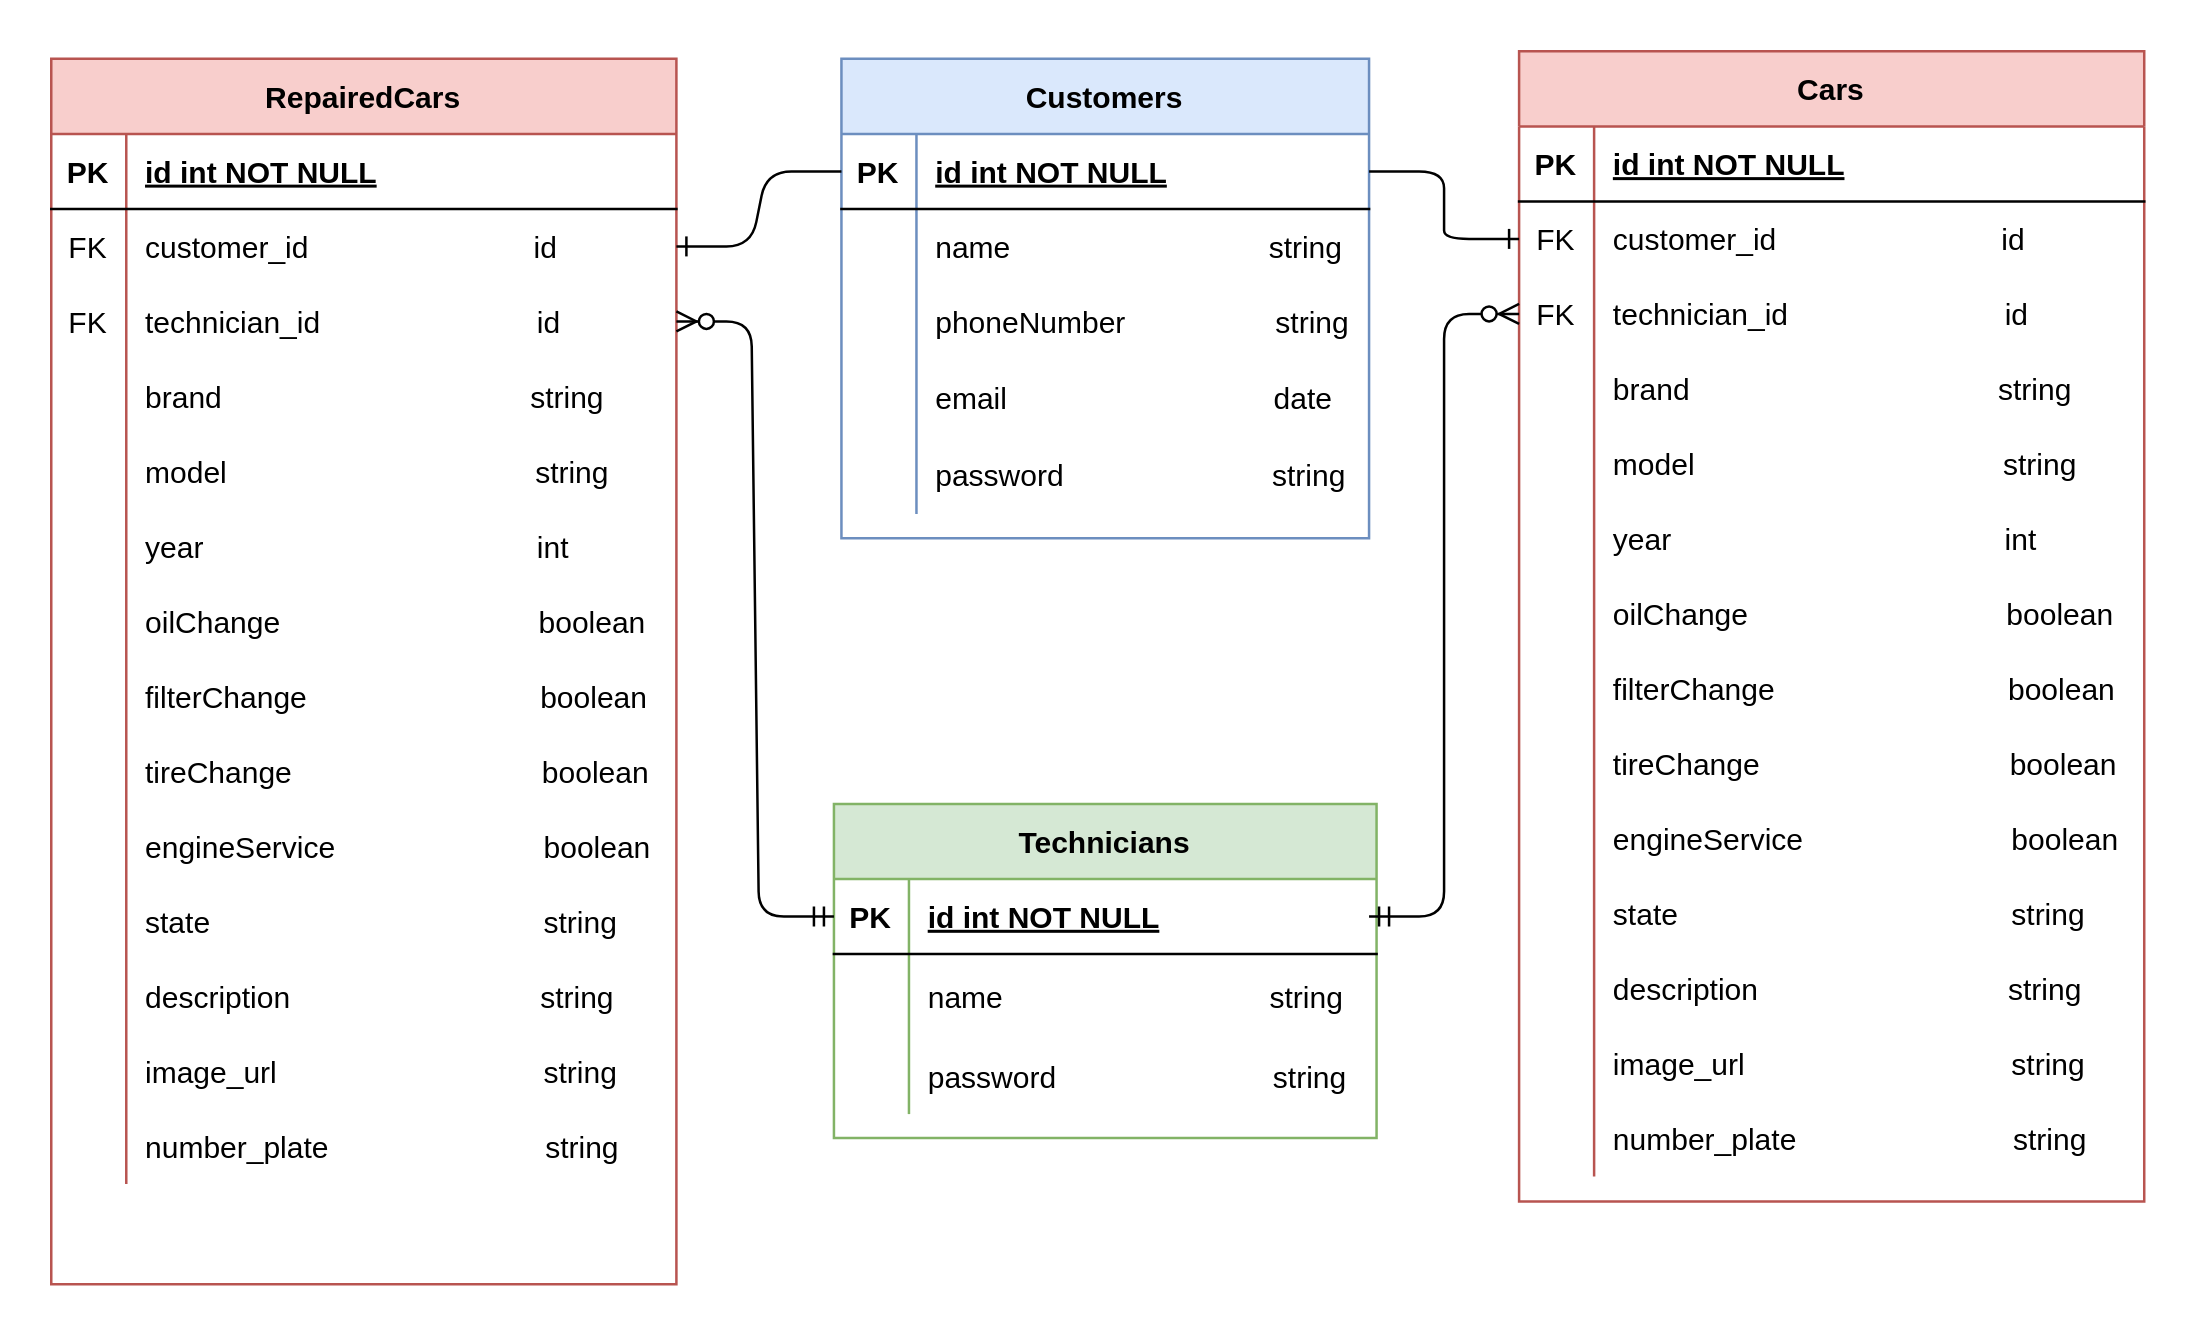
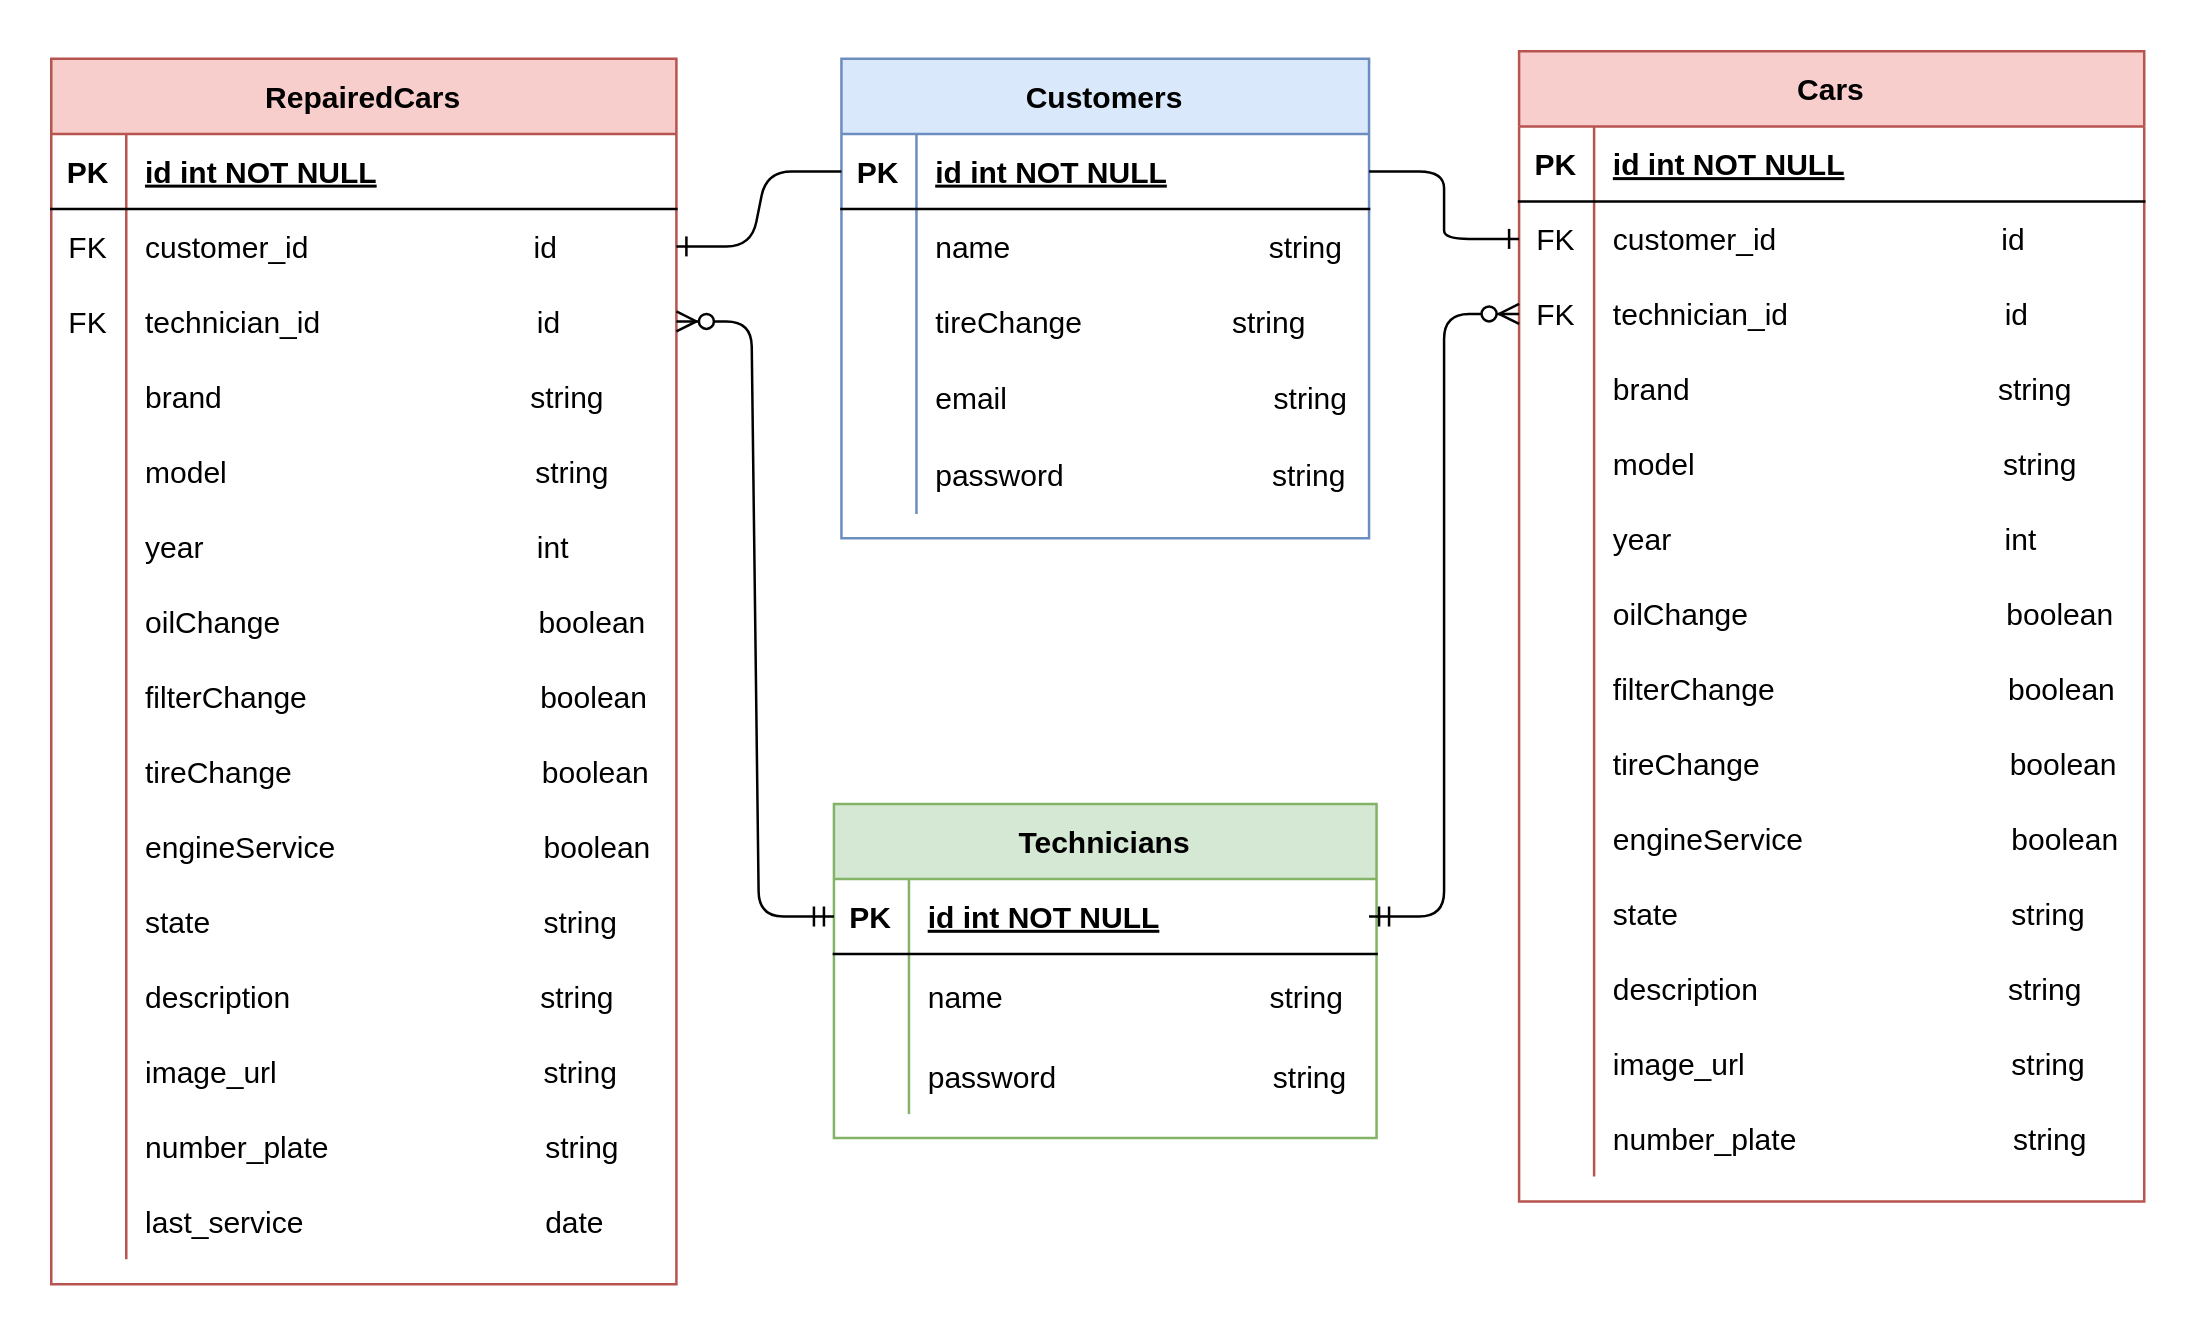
(1190, 323) -> (1178, 323)
(1209, 399) -> (1222, 399)
none -> (401, 1221)
